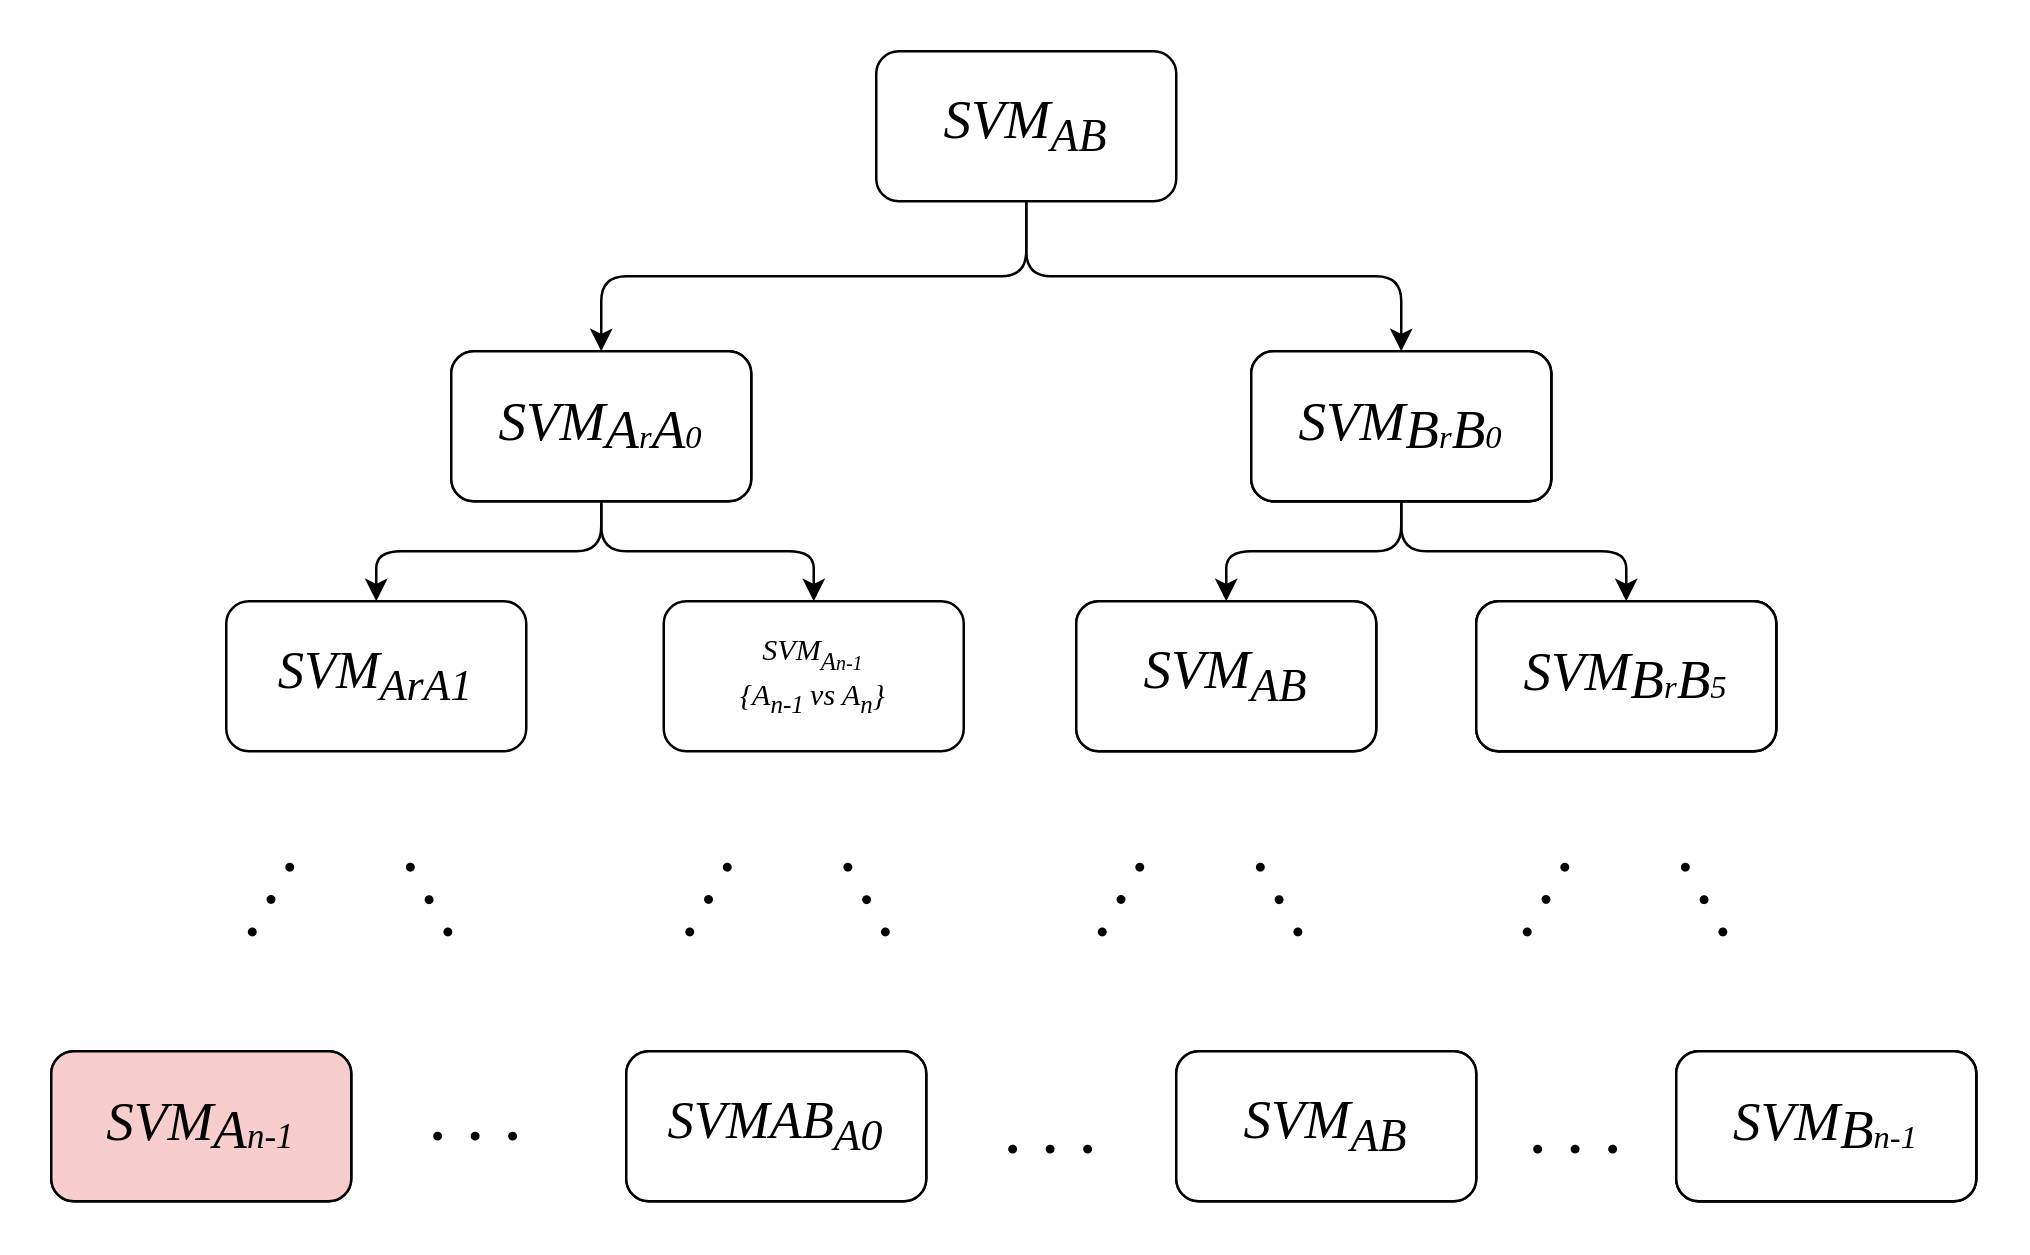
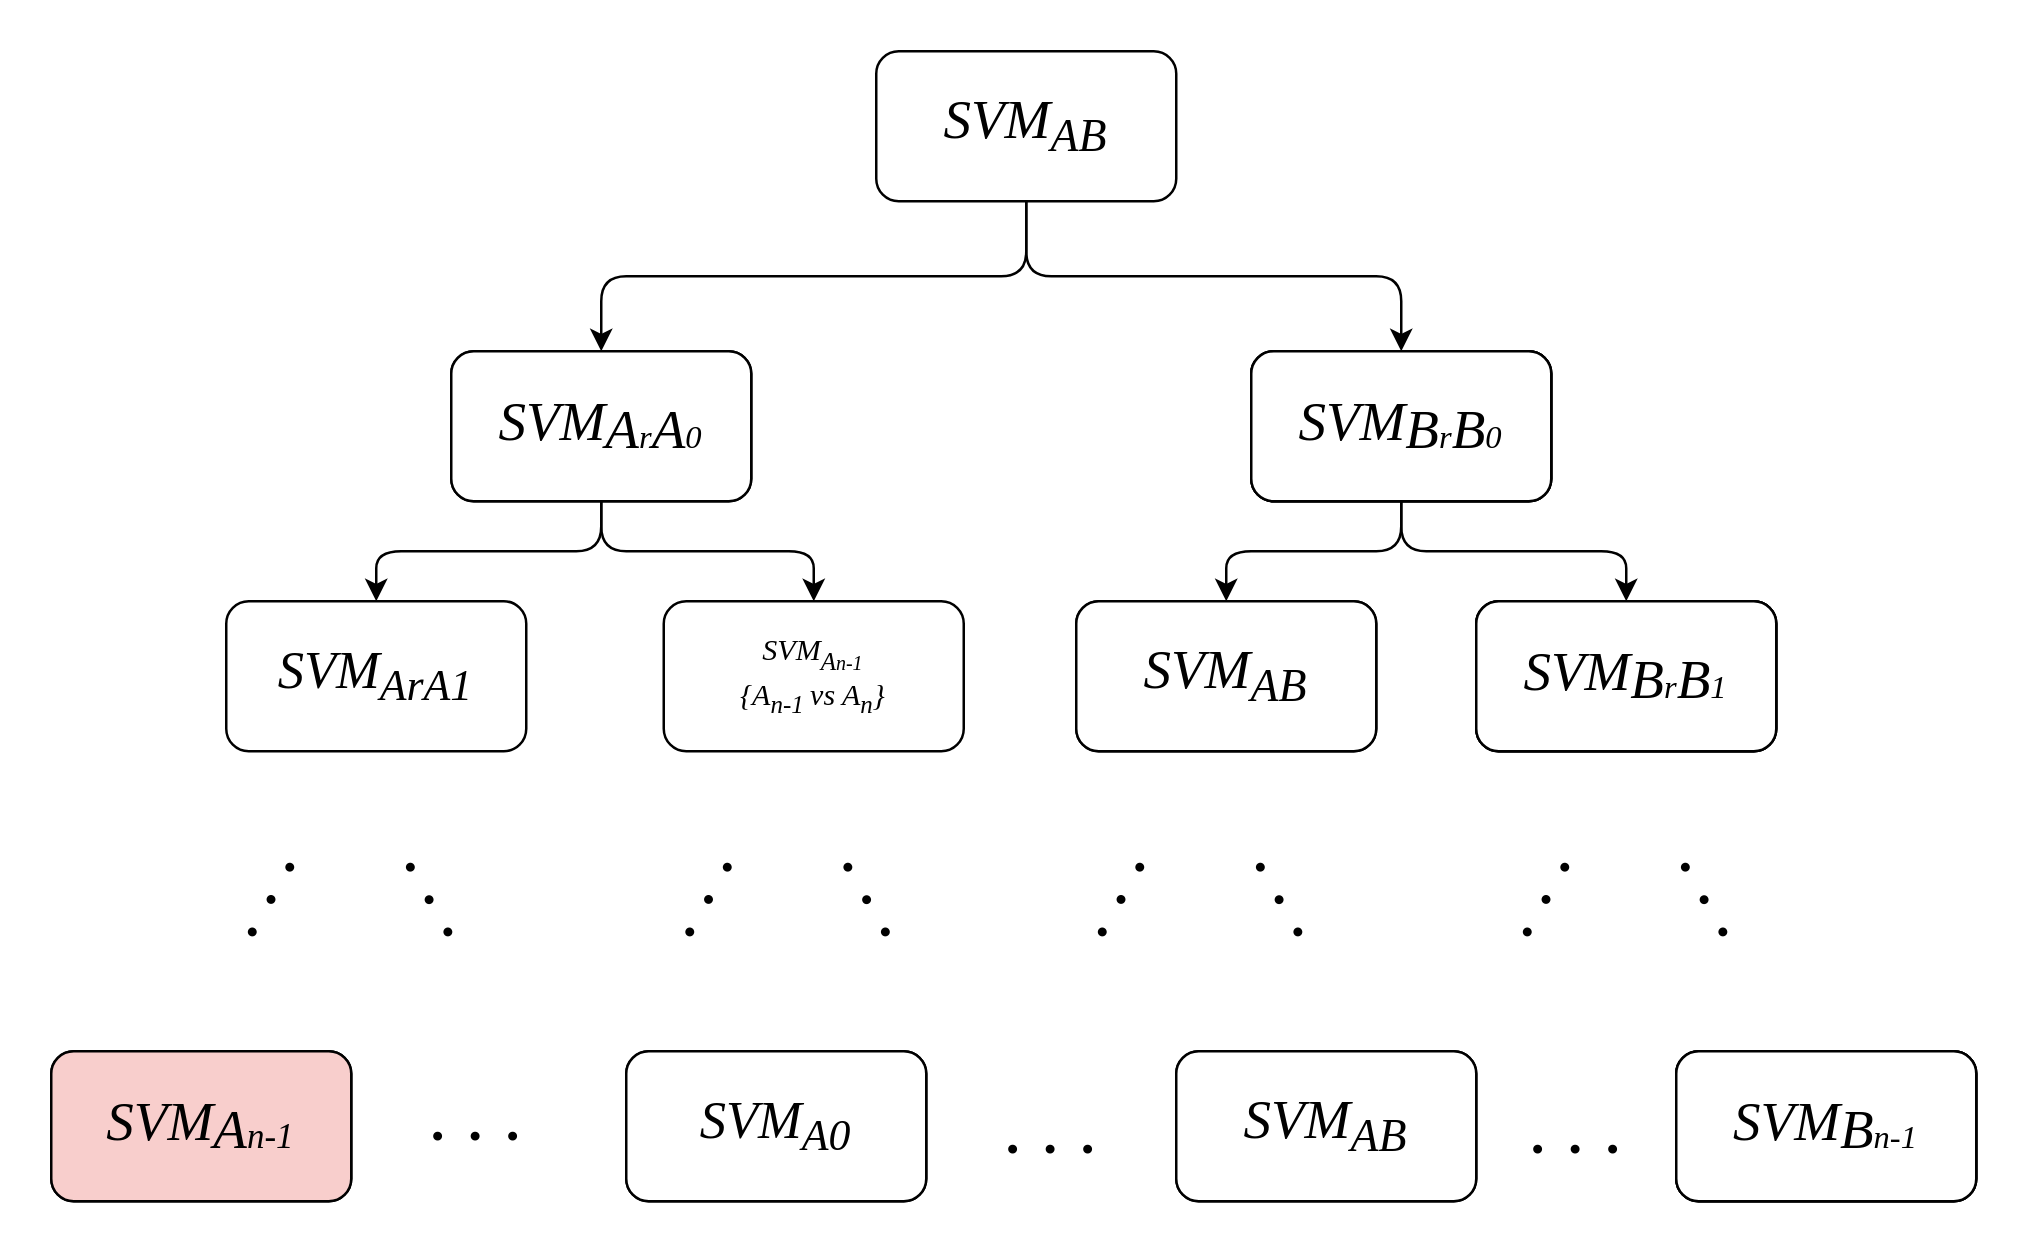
(1626, 676) -> (1626, 676)
(776, 1126) -> (776, 1126)
